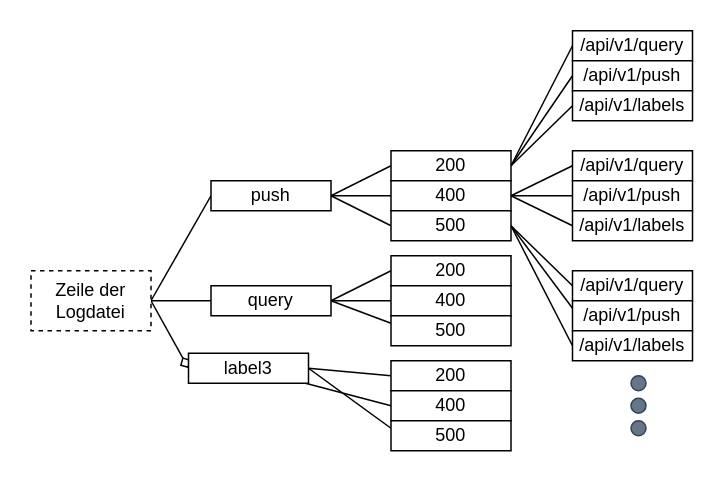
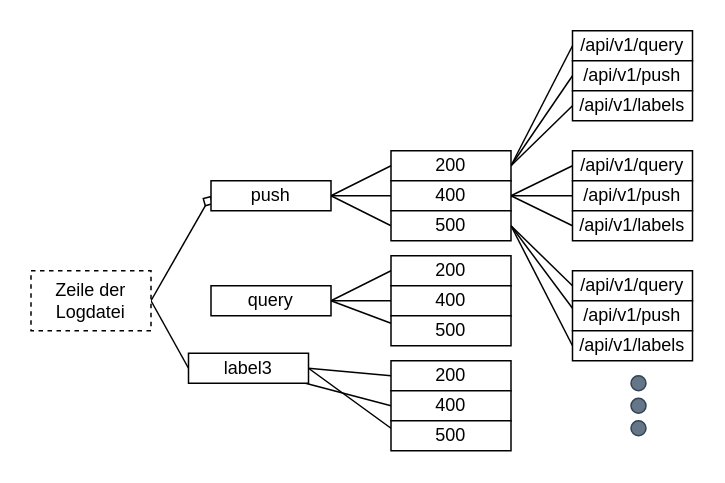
(207, 202) -> (205, 207)
(182, 301) -> none
(182, 357) -> (185, 362)
